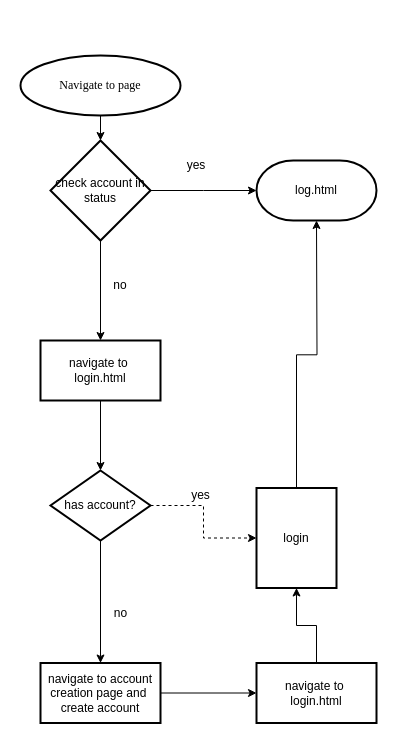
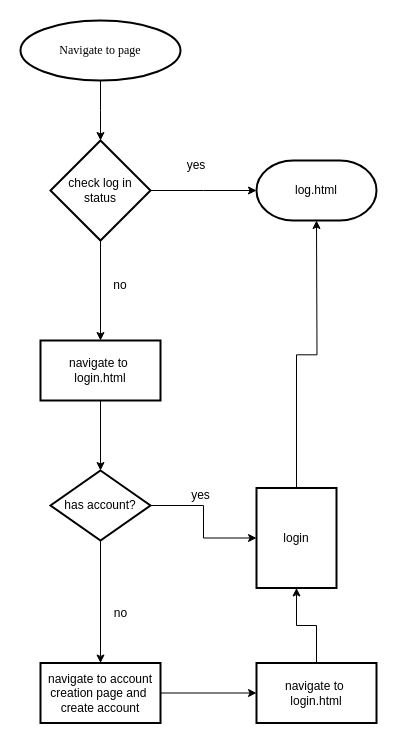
(101, 86) -> (101, 51)
(101, 191) -> (101, 191)
(204, 519) -> (204, 519)
